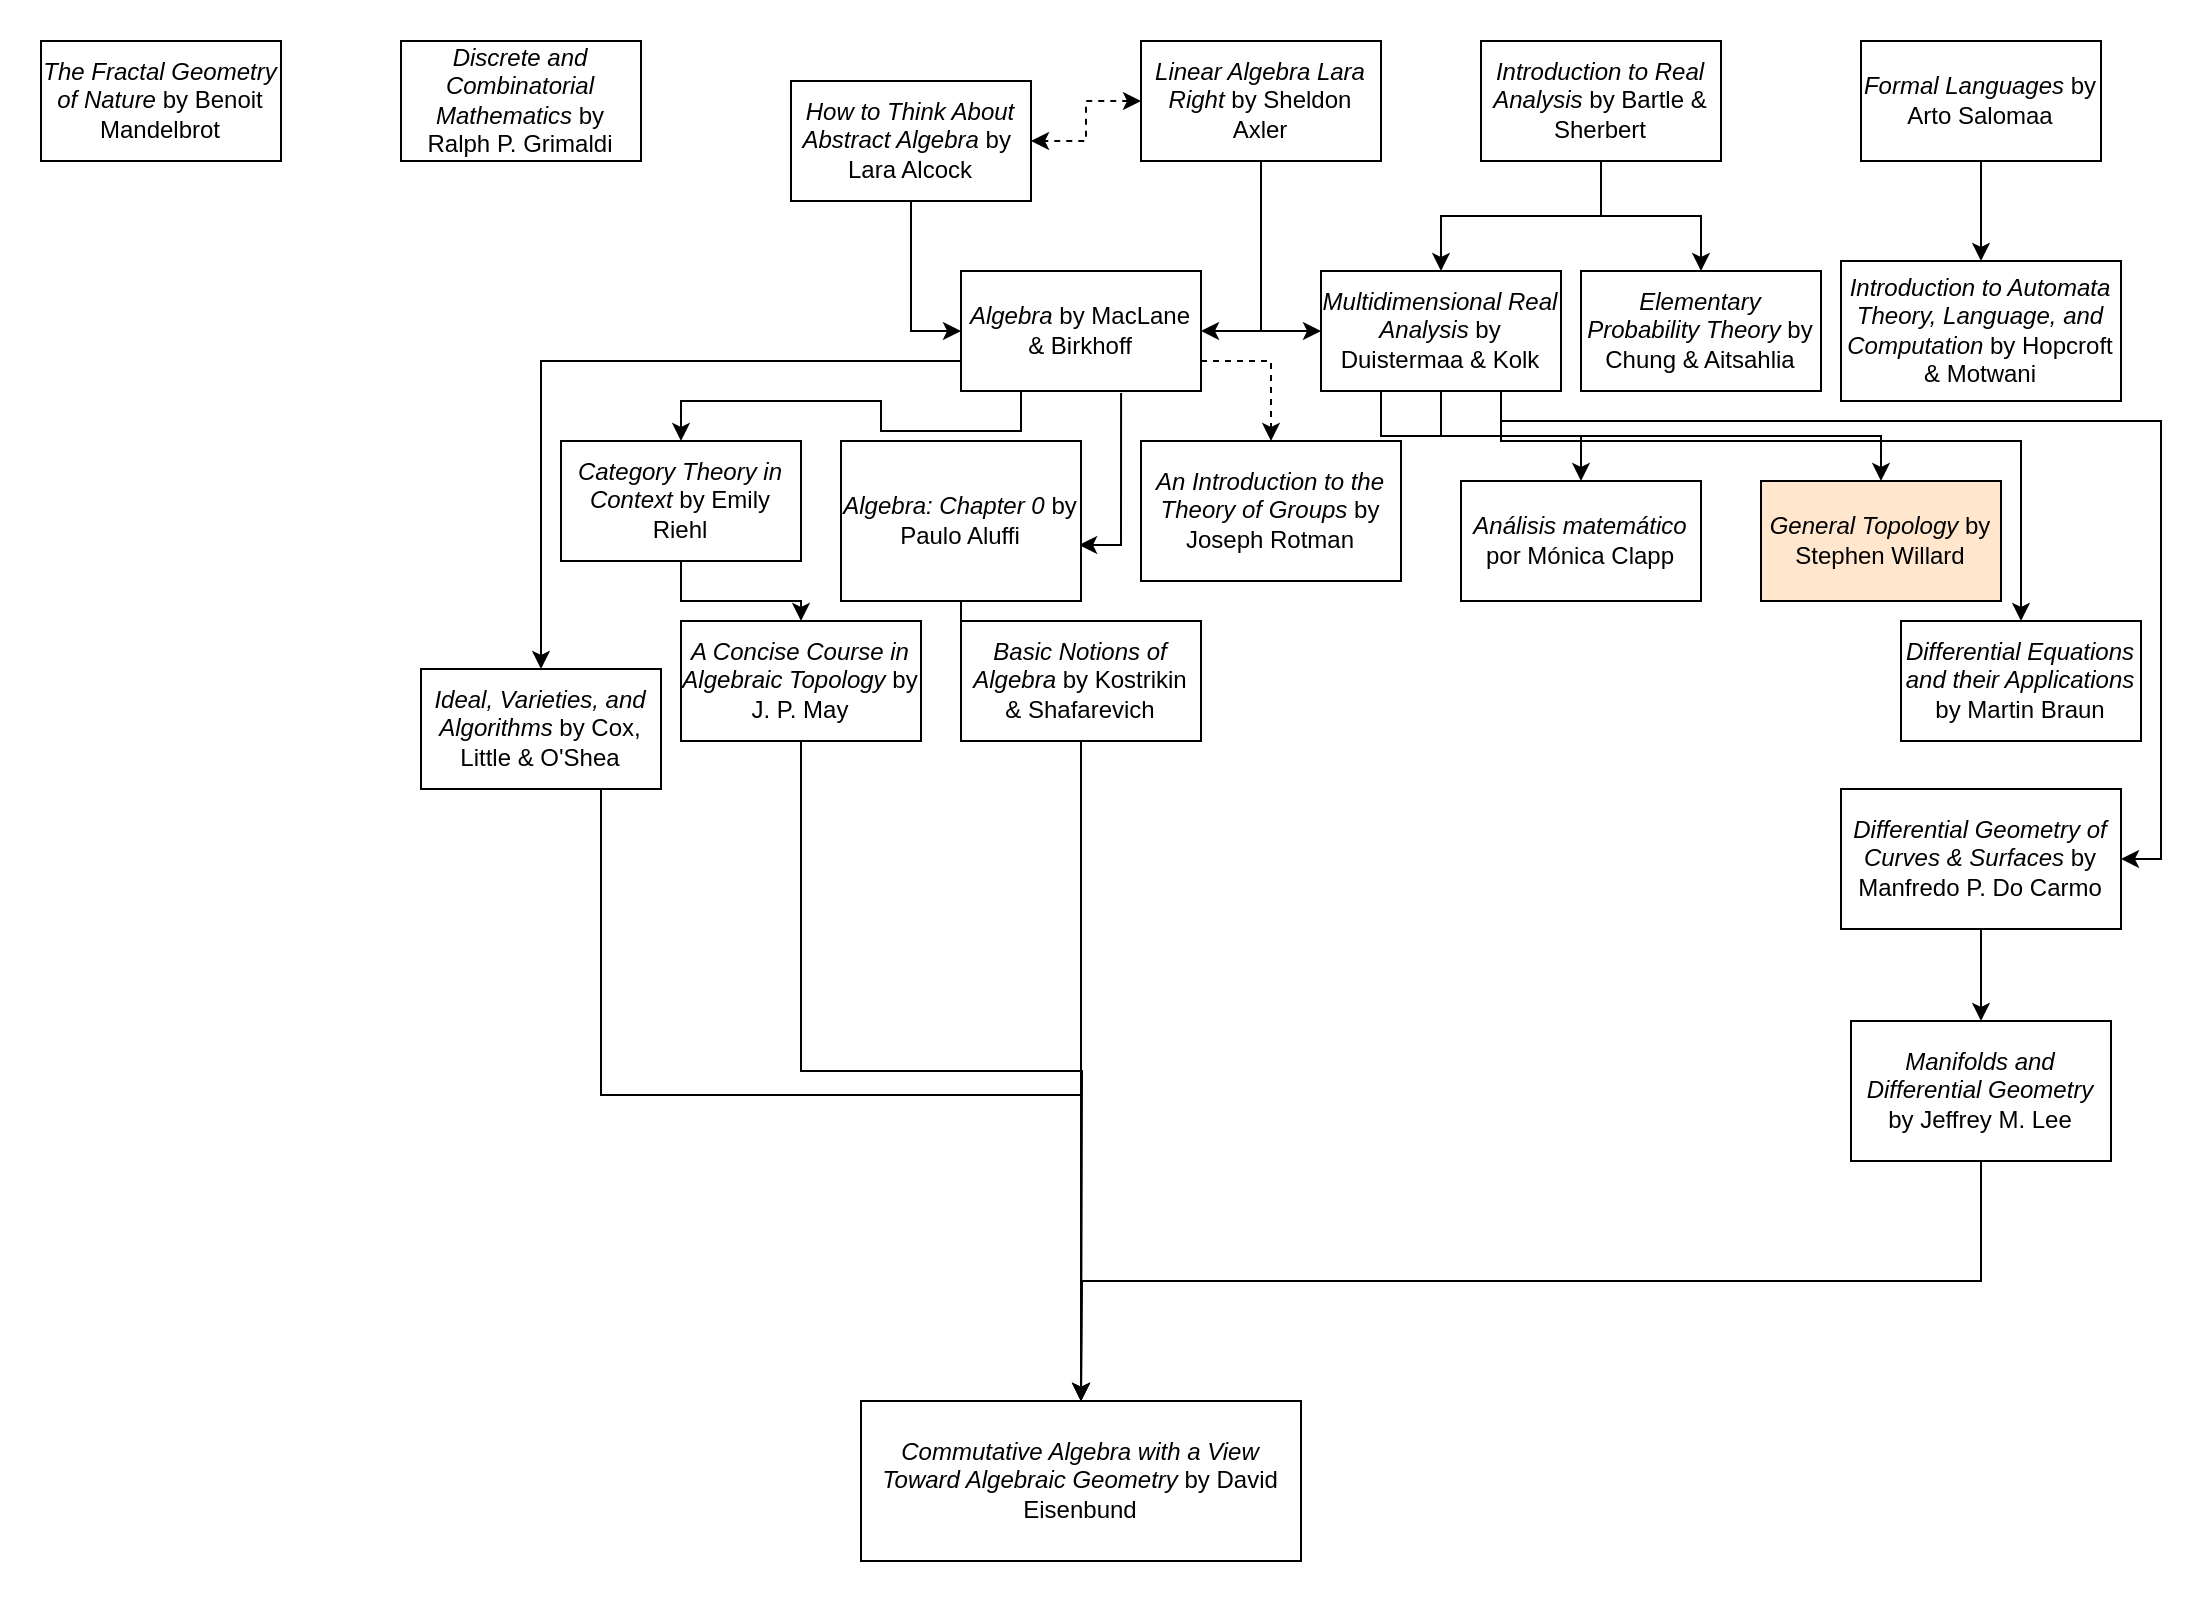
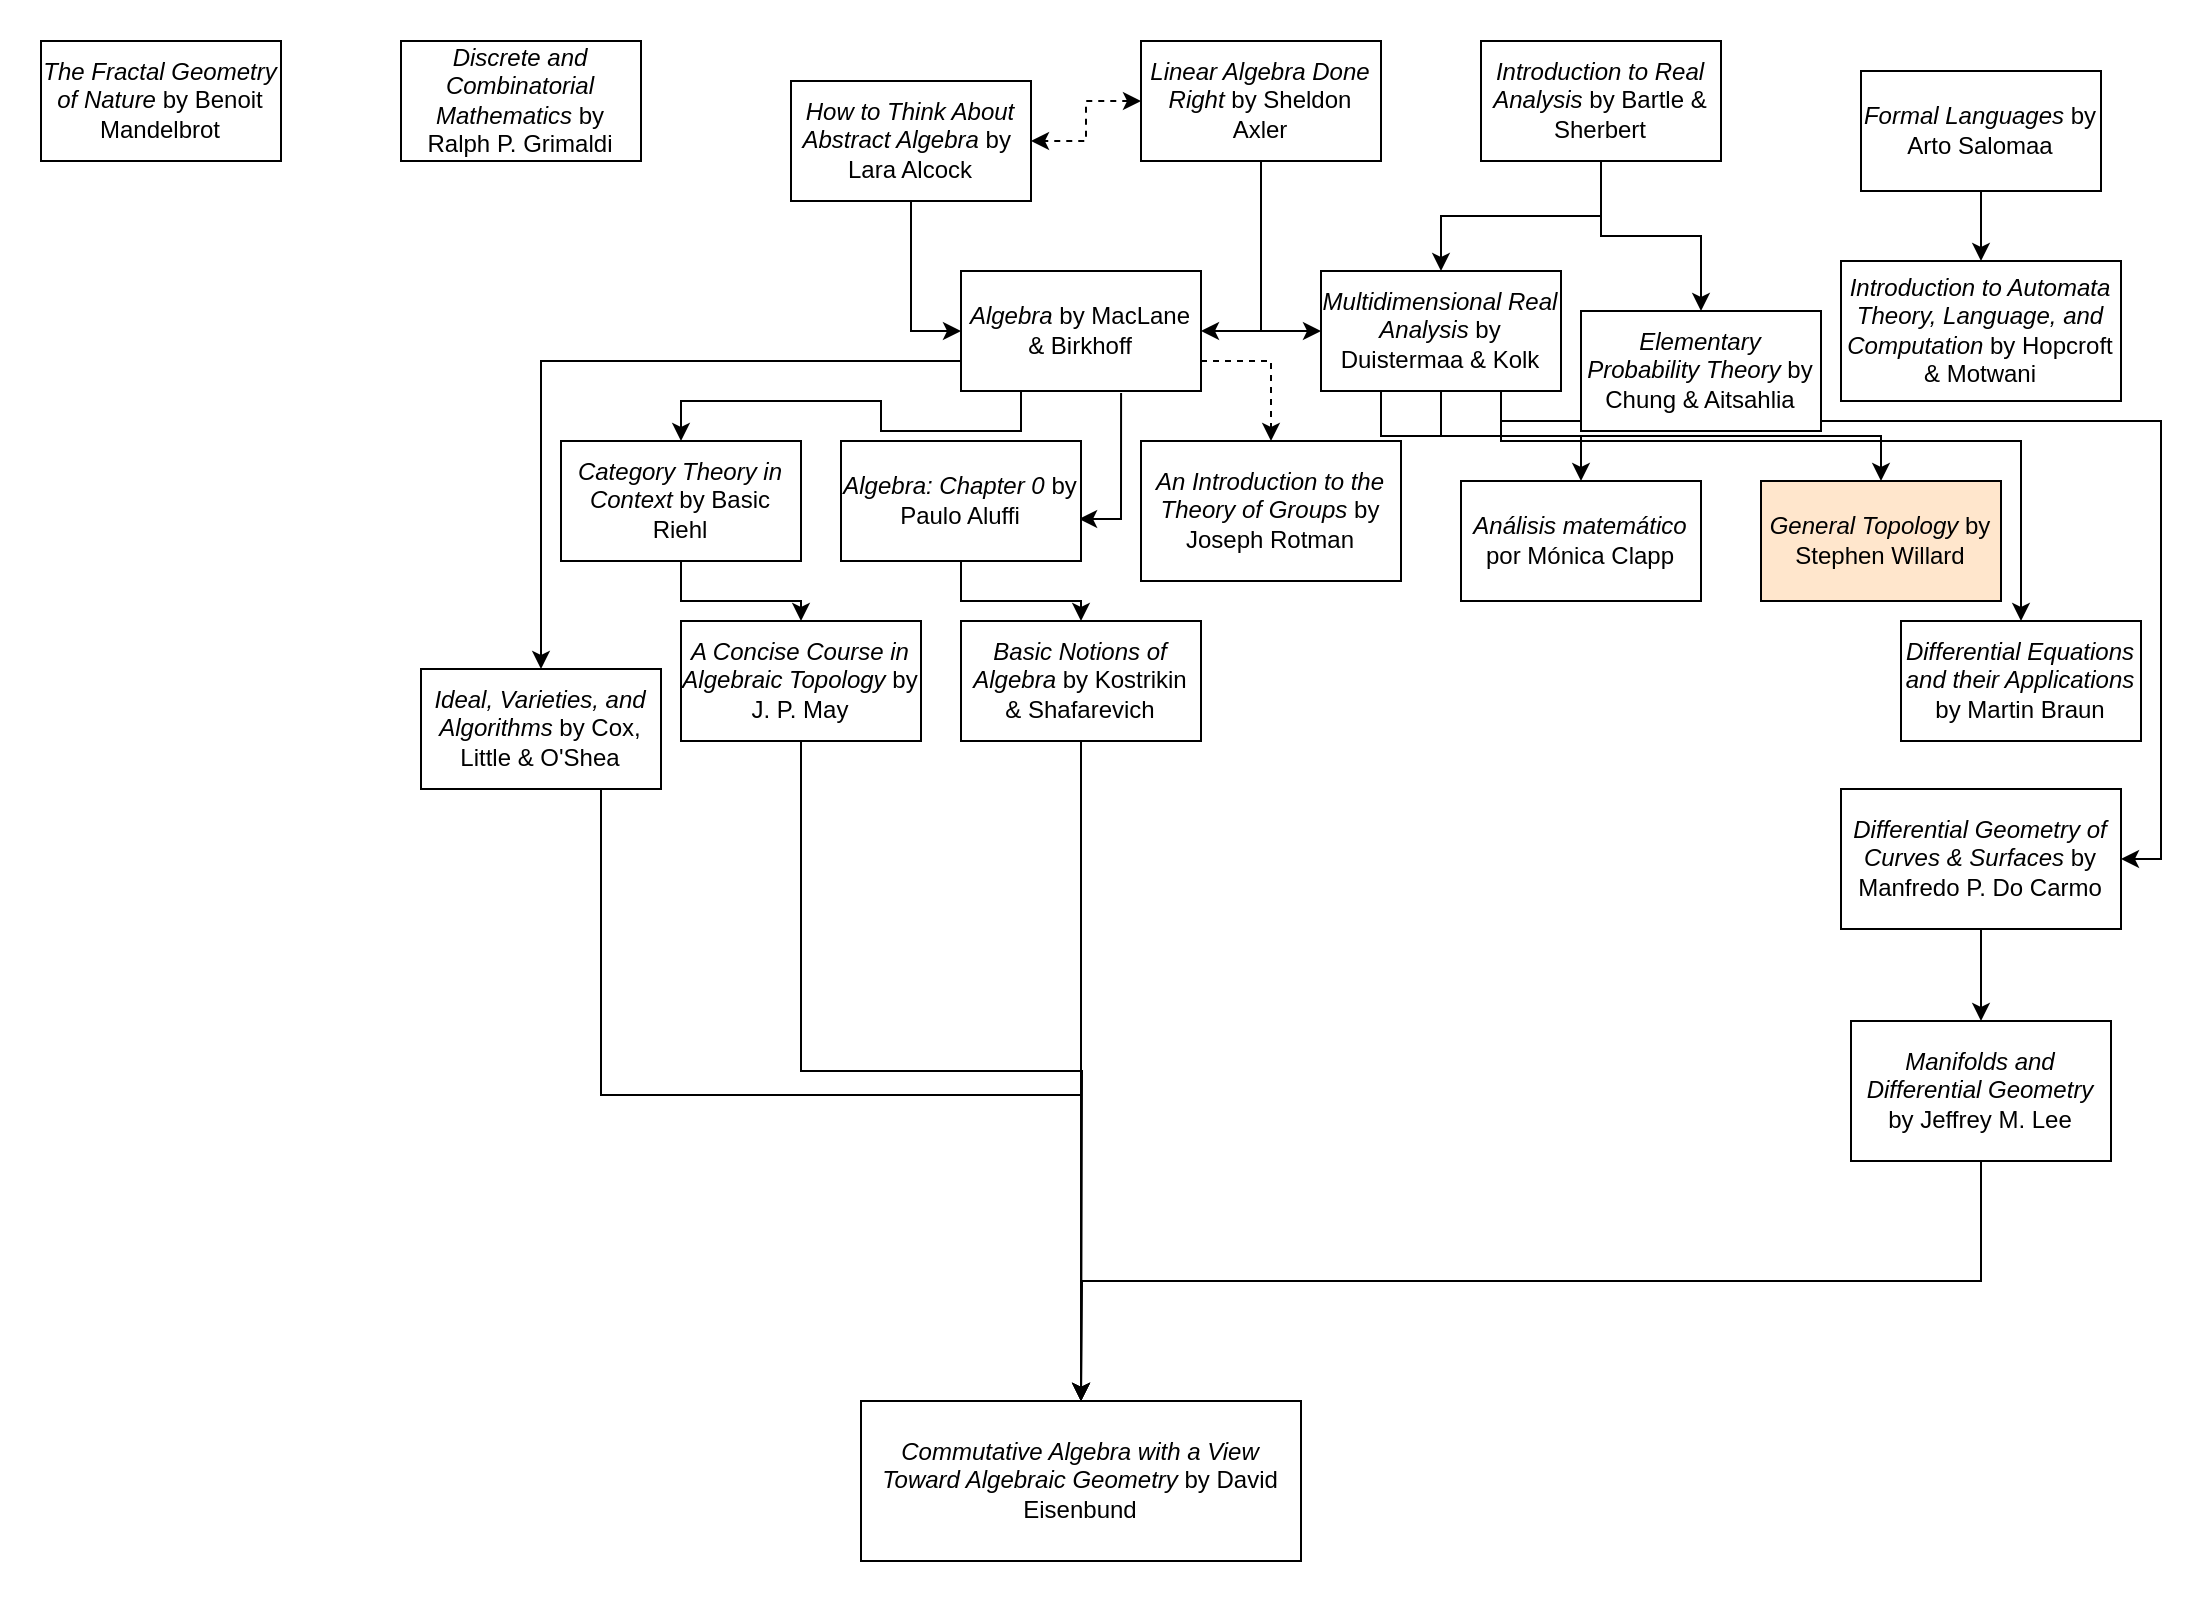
(1261, 101) -> (1261, 101)
(1981, 101) -> (1981, 131)
(1701, 331) -> (1701, 371)
(681, 501) -> (681, 501)
(961, 521) -> (961, 501)
